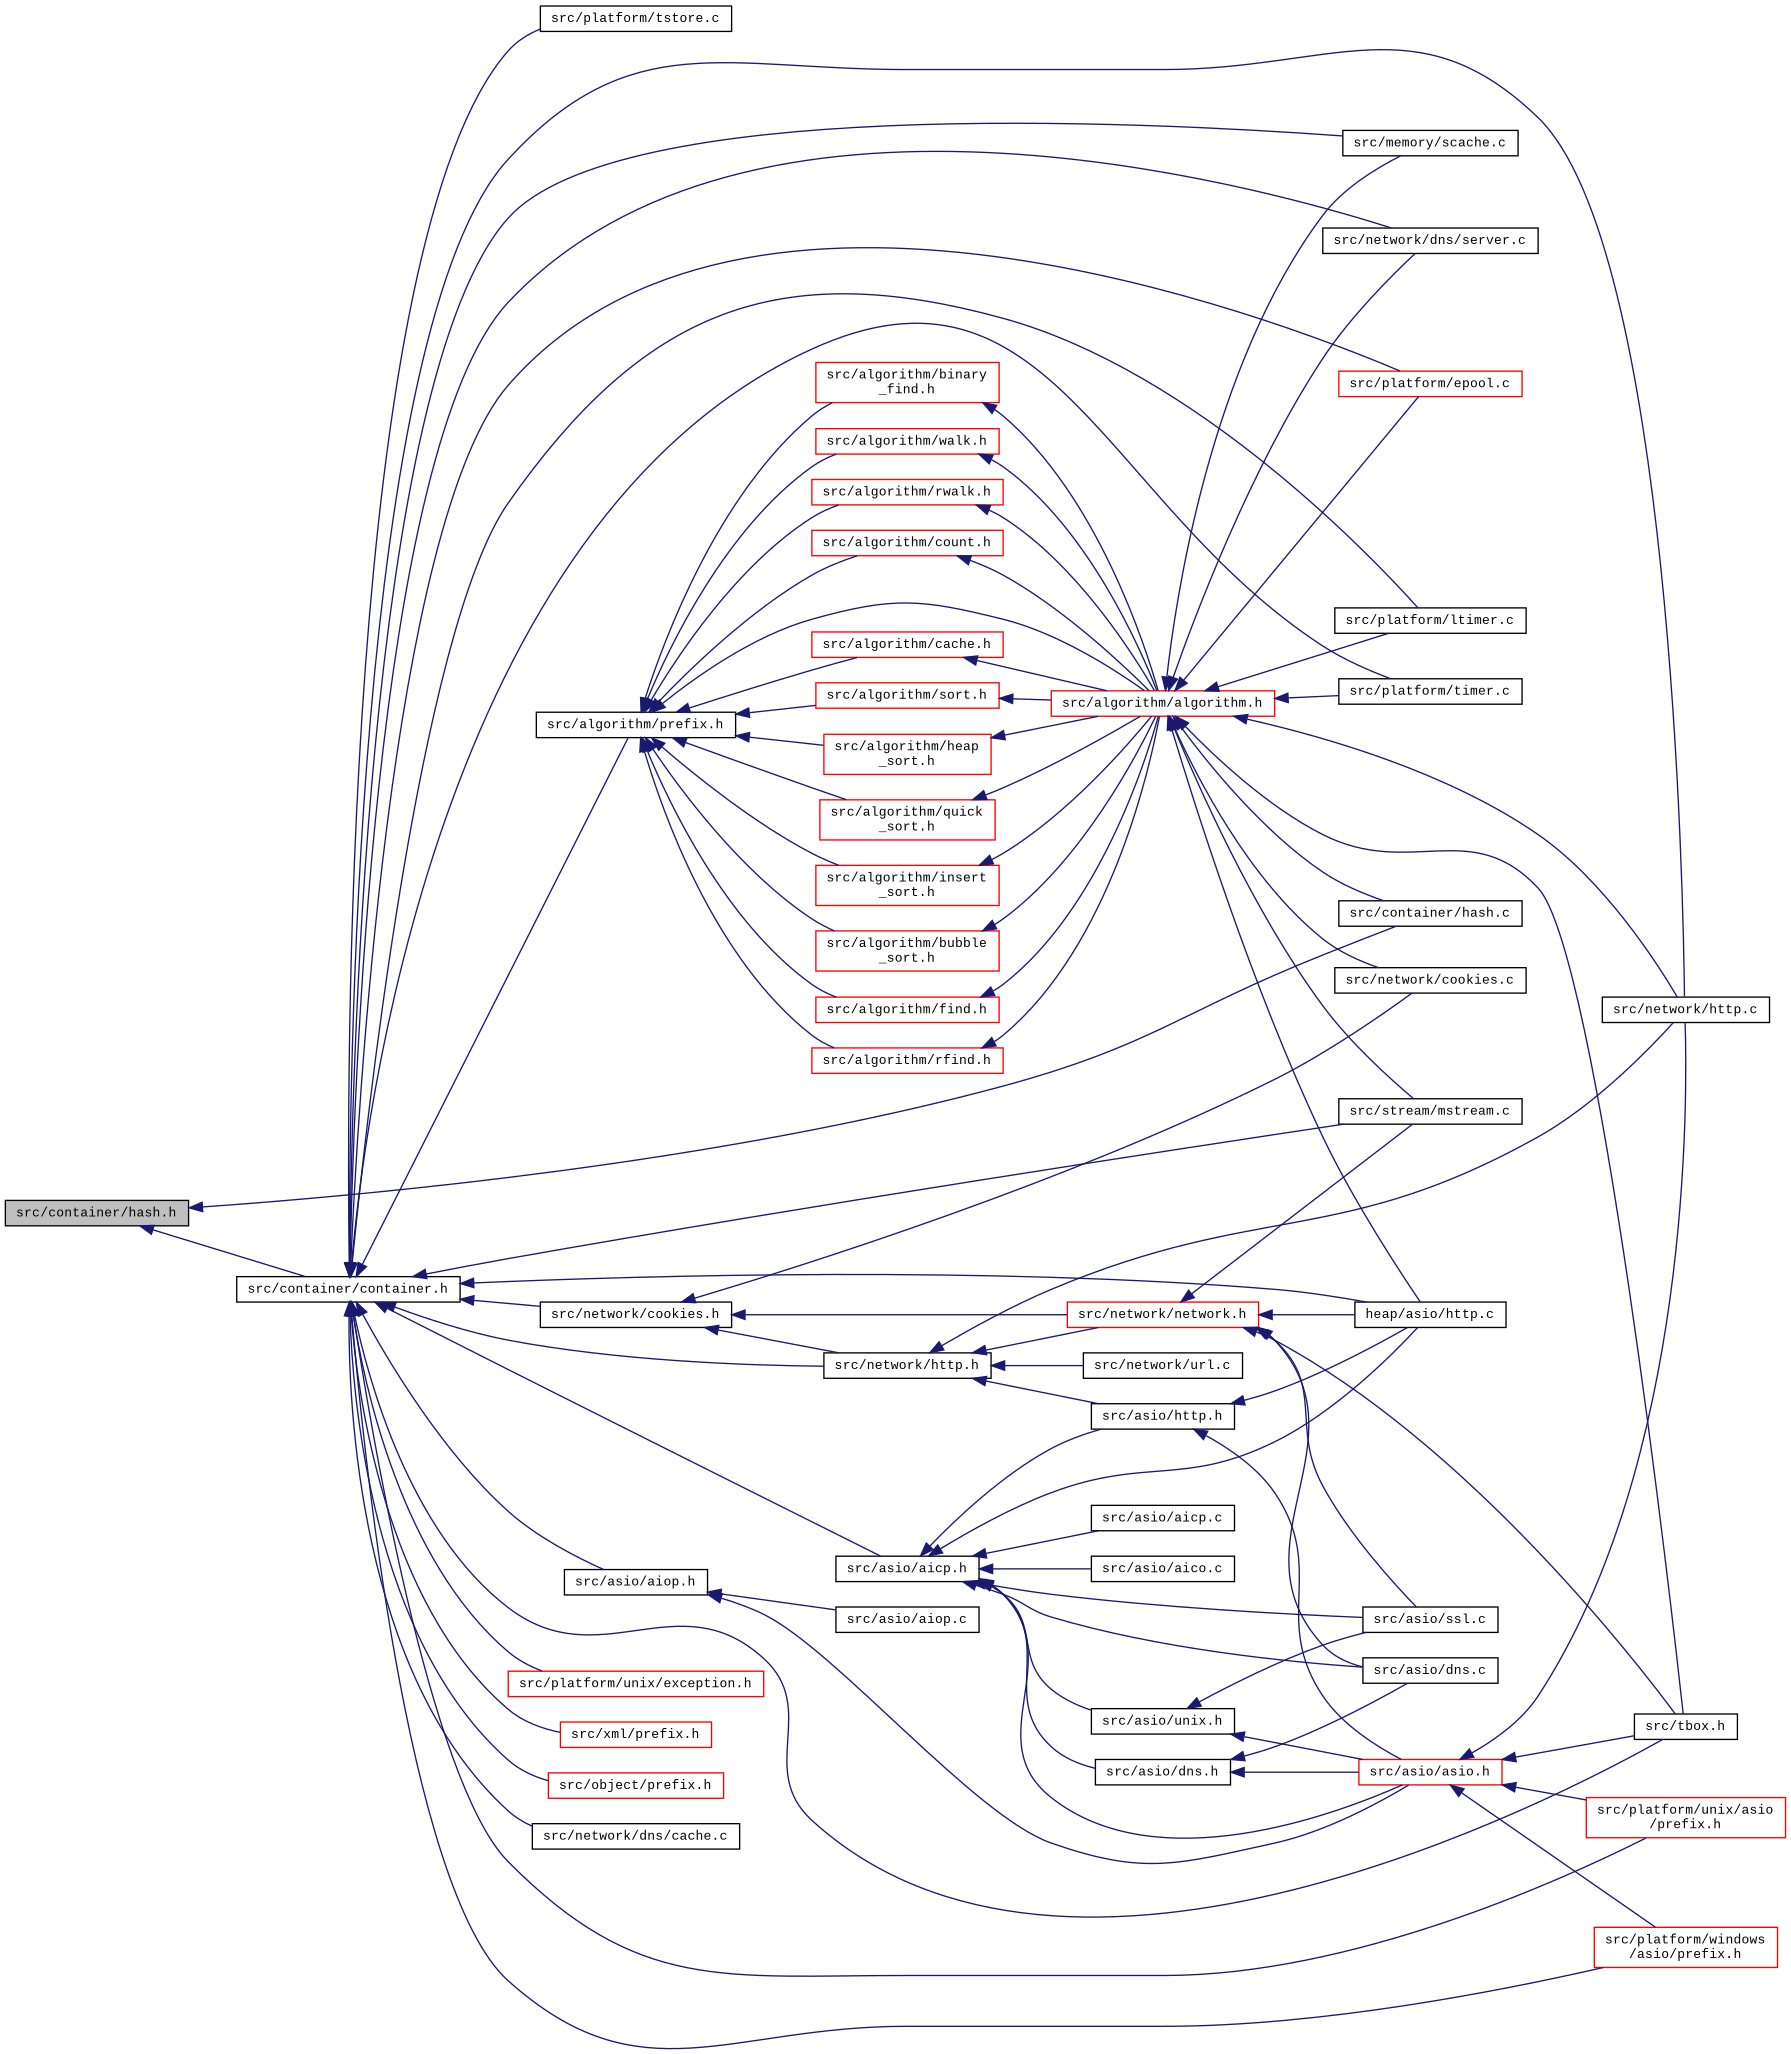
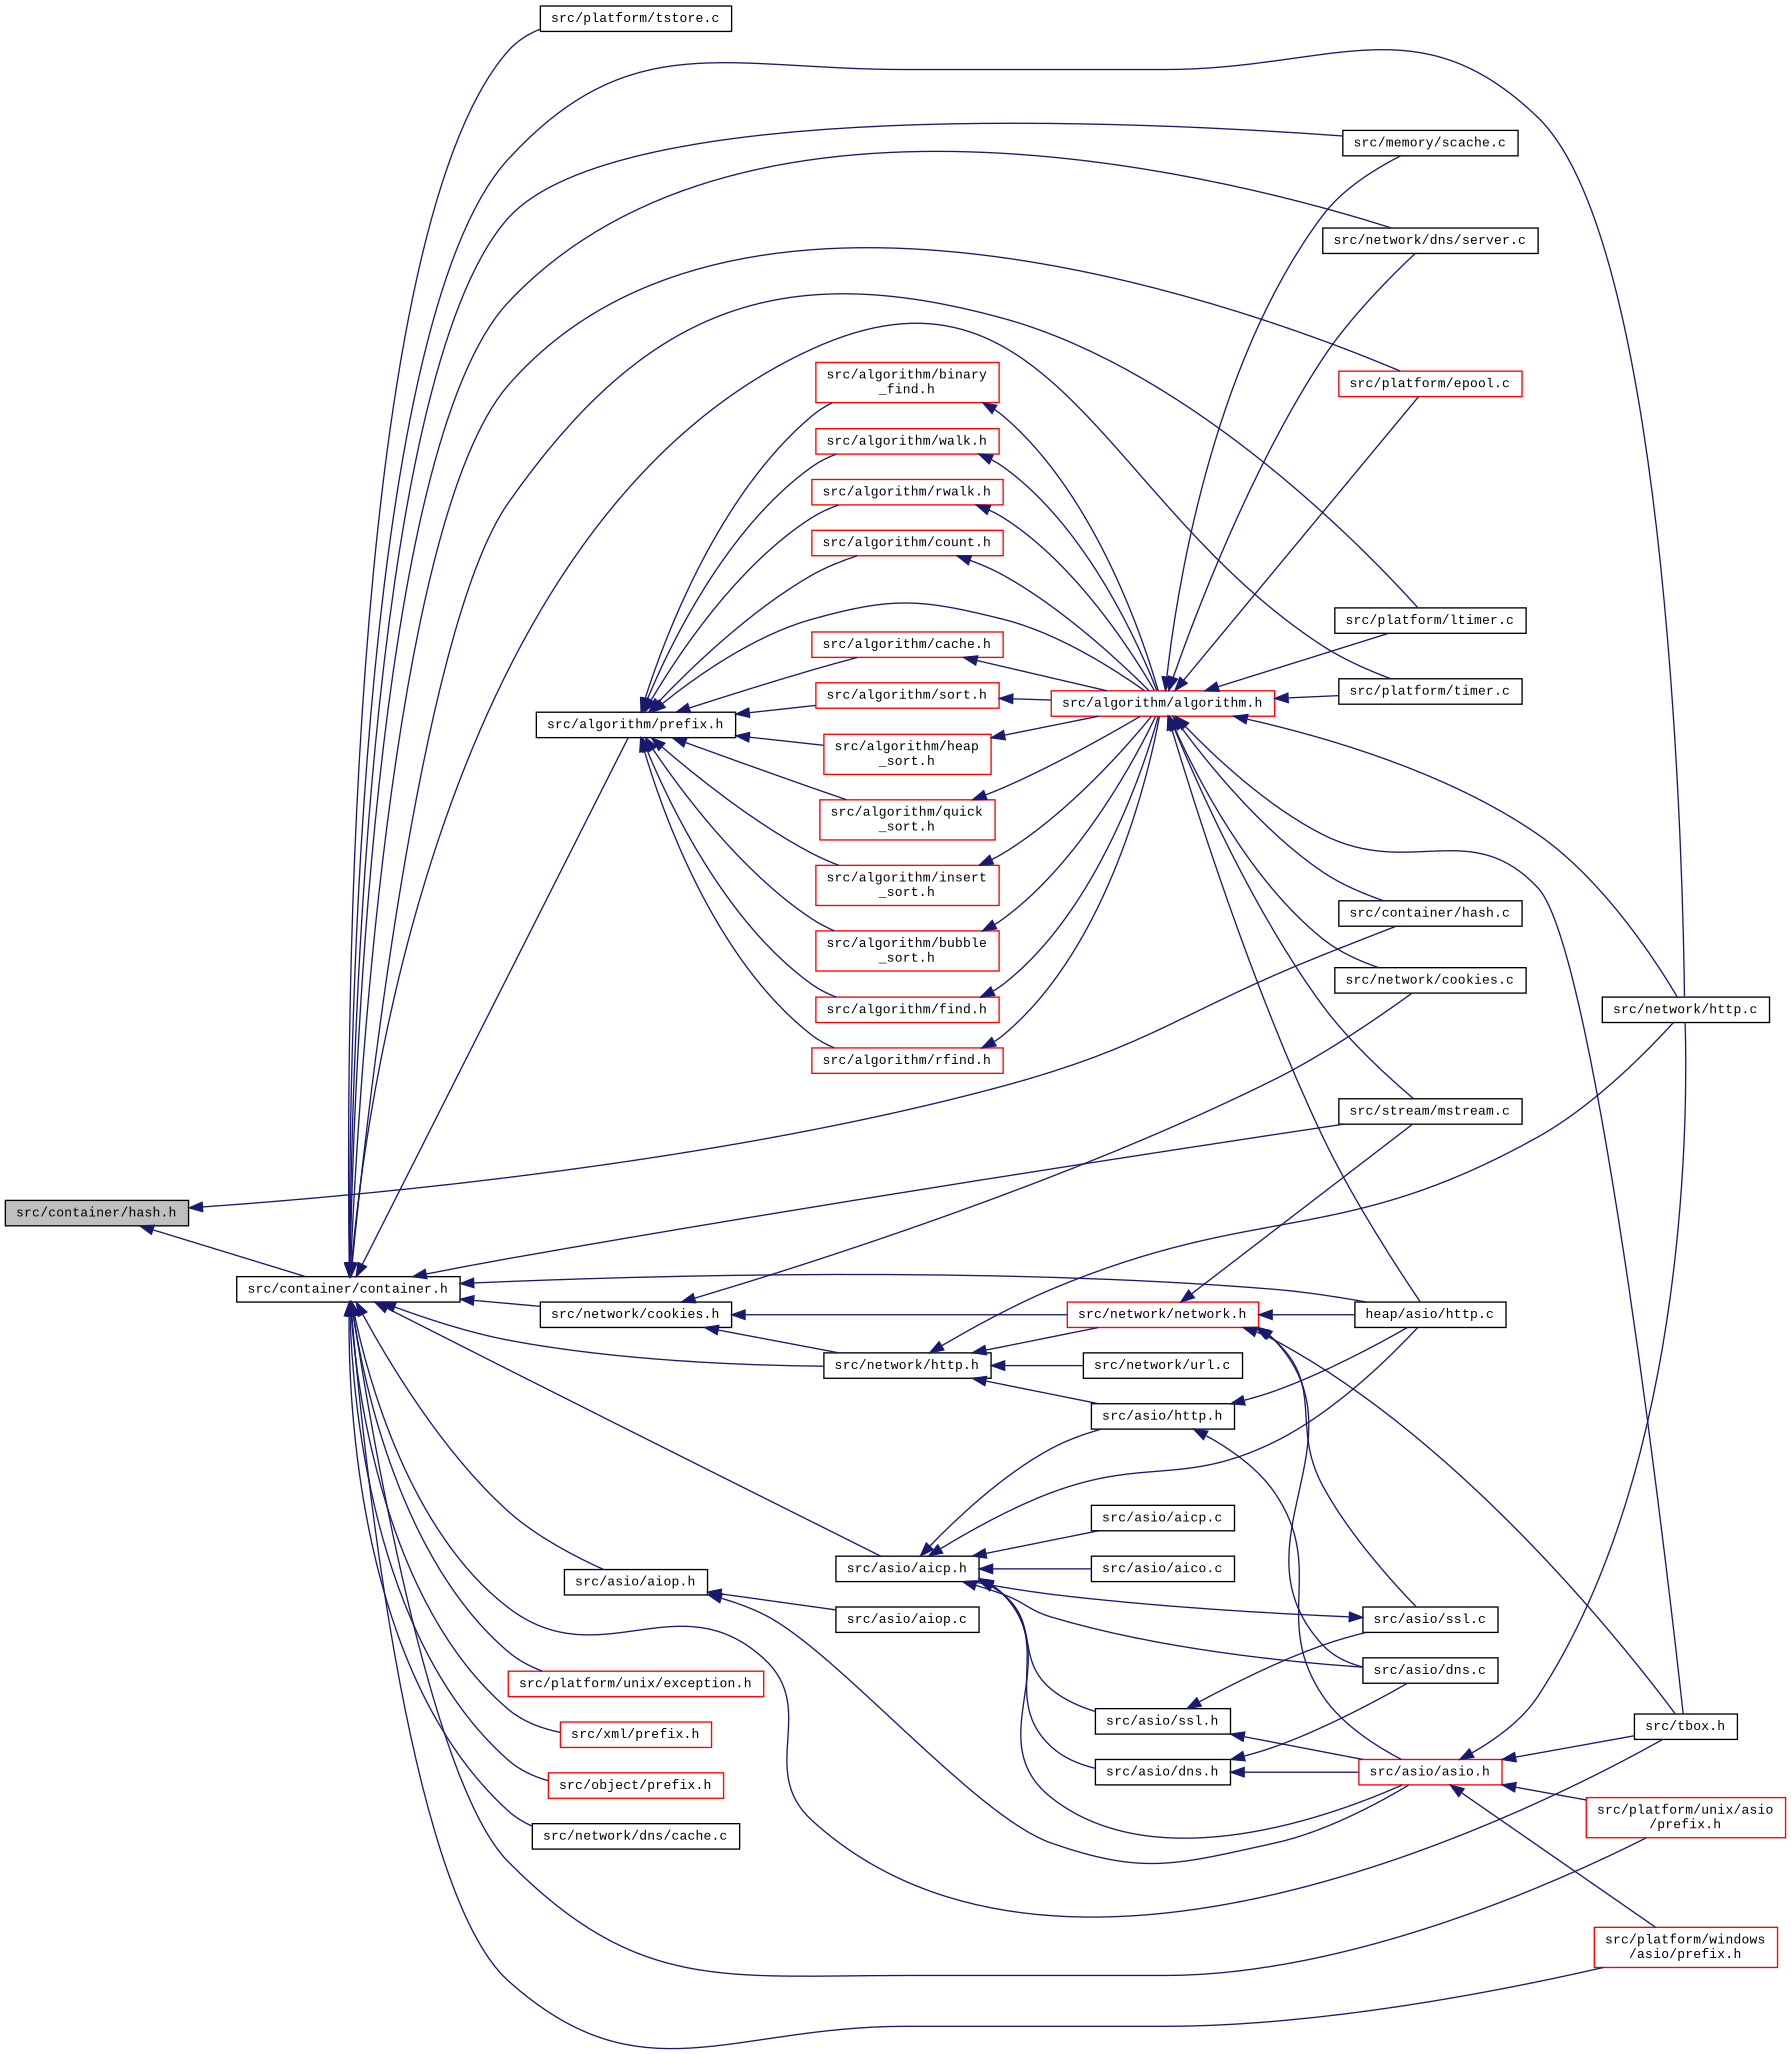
(1173, 1606) -> (1160, 1605)
(1163, 1721) -> (1163, 1721)
